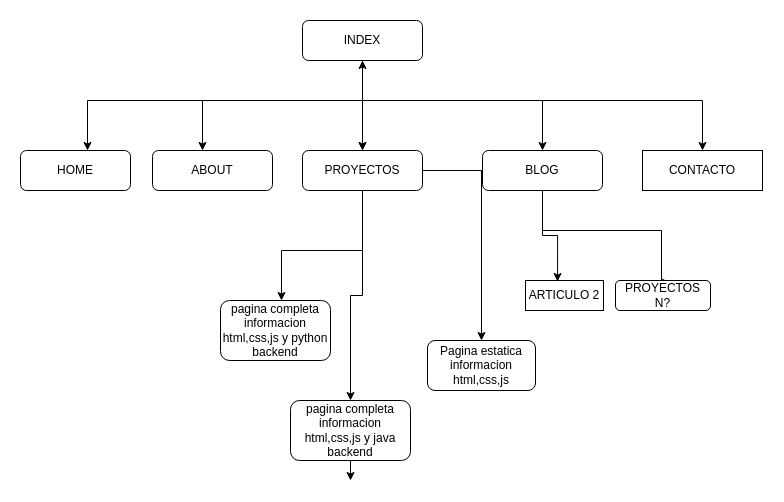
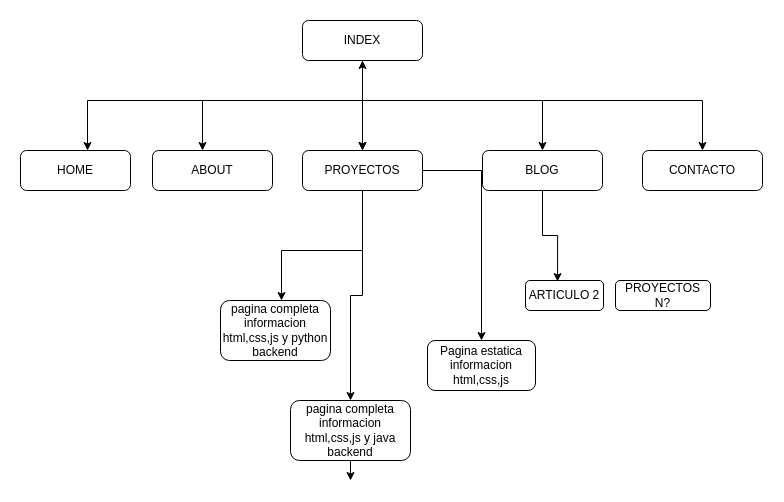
(703, 171) -> (703, 171)
(628, 231) -> none
(565, 296) -> (565, 296)
